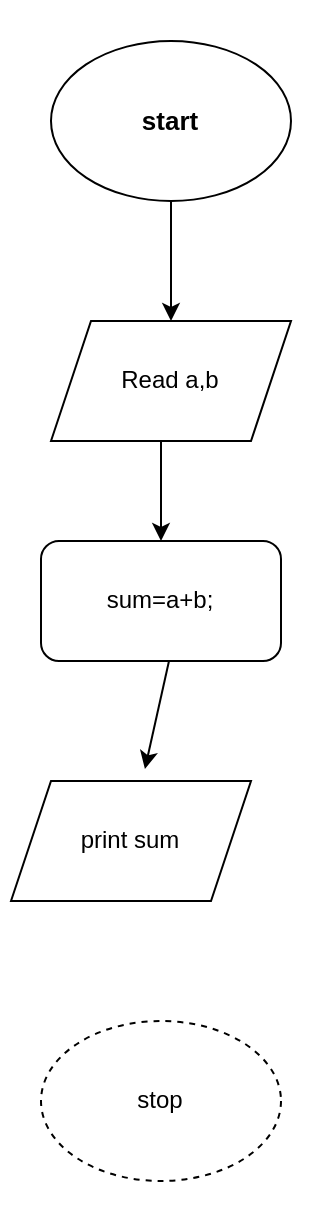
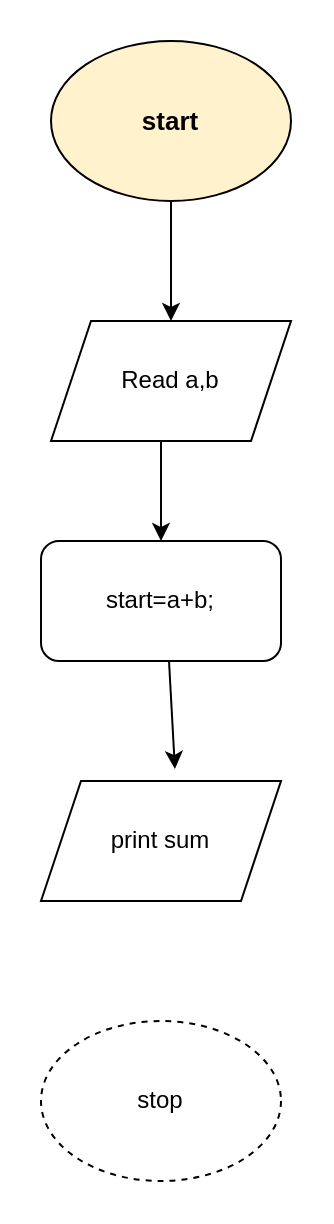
(171, 121) -> (171, 121)
(161, 601) -> (161, 601)
(131, 841) -> (161, 841)
